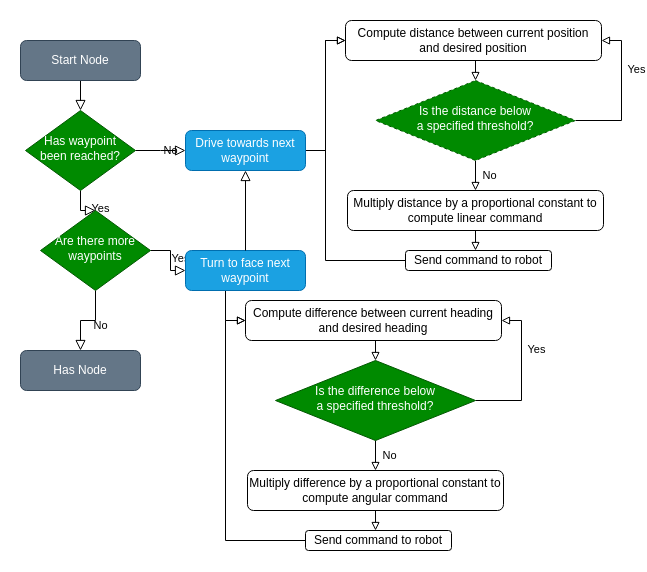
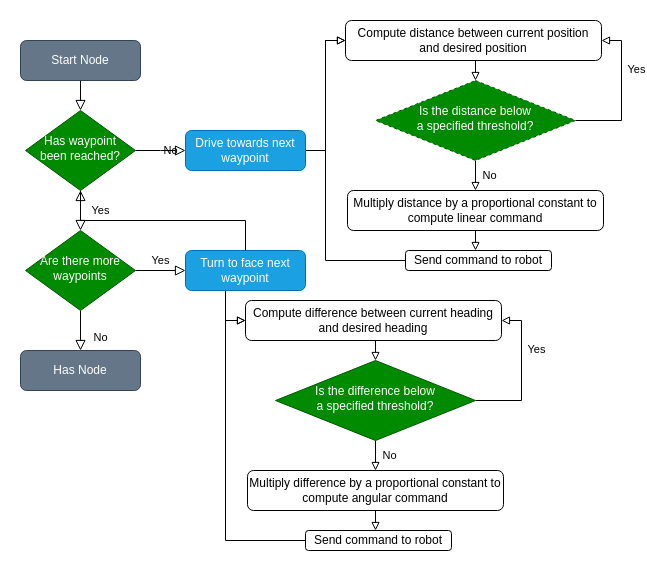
(246, 202) -> (165, 221)
(96, 251) -> (81, 271)
